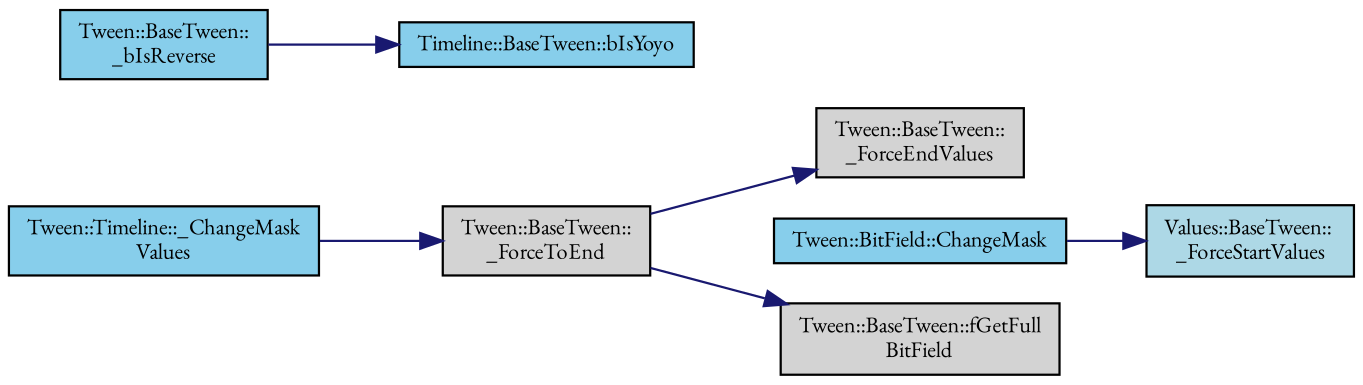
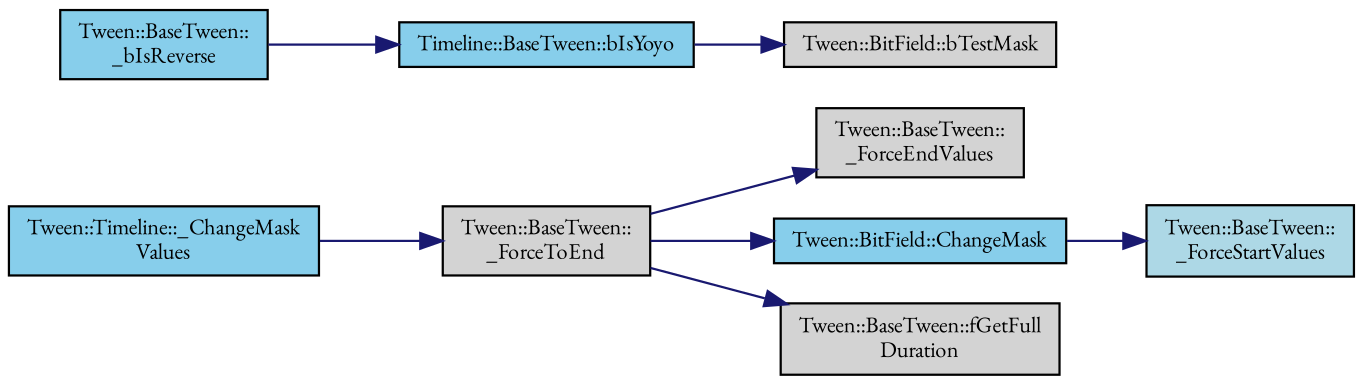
none -> (920, 45)
none -> (701, 241)
(1250, 241) -> (1250, 241)
(920, 339) -> (920, 339)
